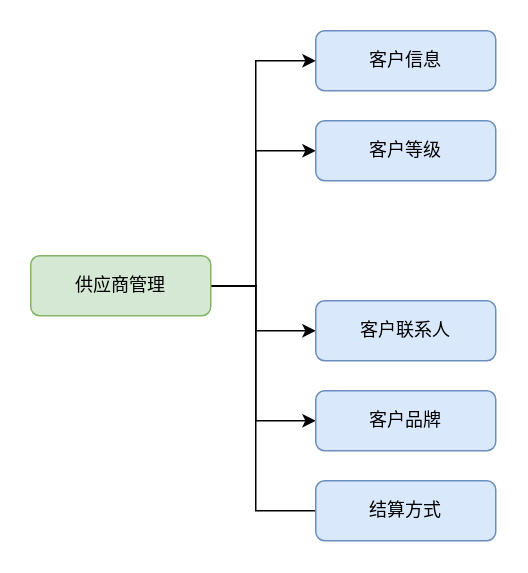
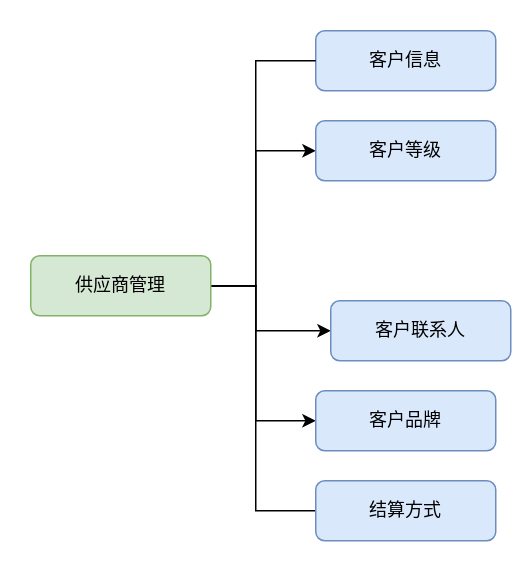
(304, 61) -> (308, 61)
(406, 331) -> (421, 331)
